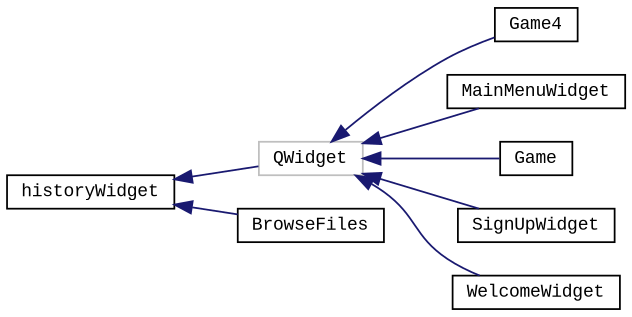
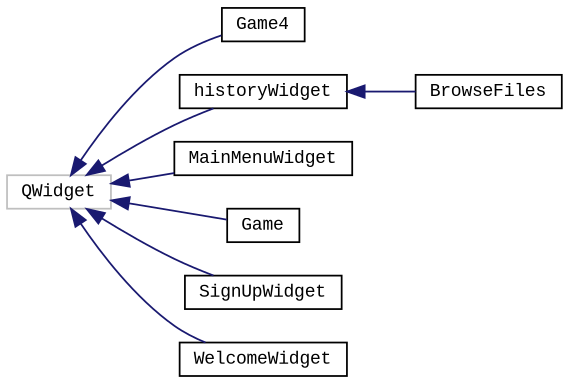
(225, 171) -> (156, 134)
